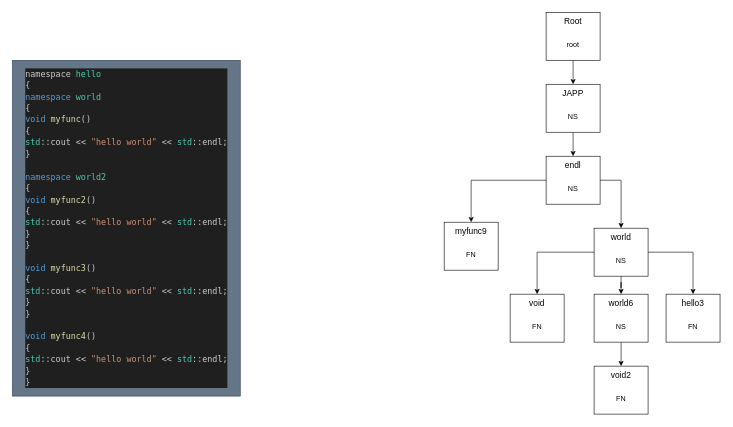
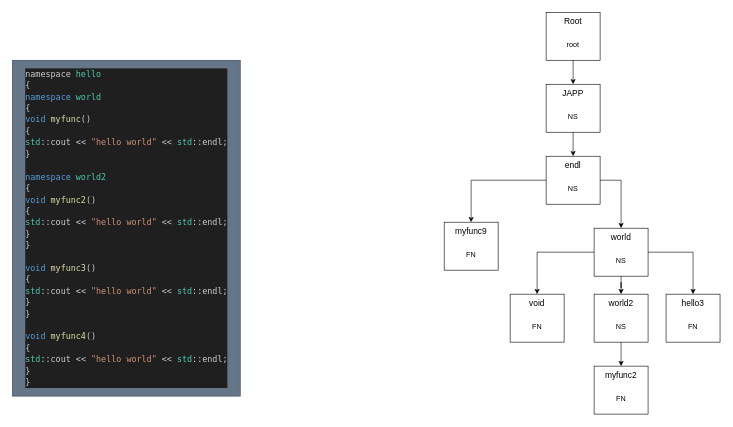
(621, 303) -> (621, 303)
(621, 375) -> (621, 375)
